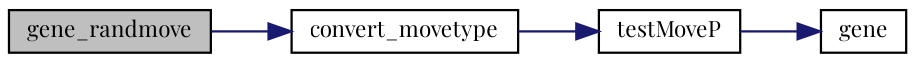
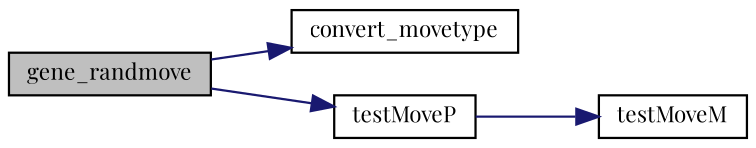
(547, 31) -> (262, 96)
(864, 31) -> (673, 117)
